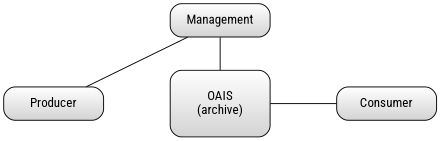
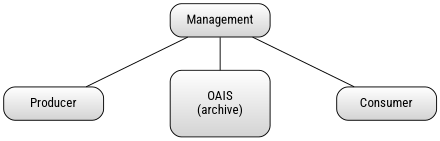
(303, 104) -> (303, 62)
